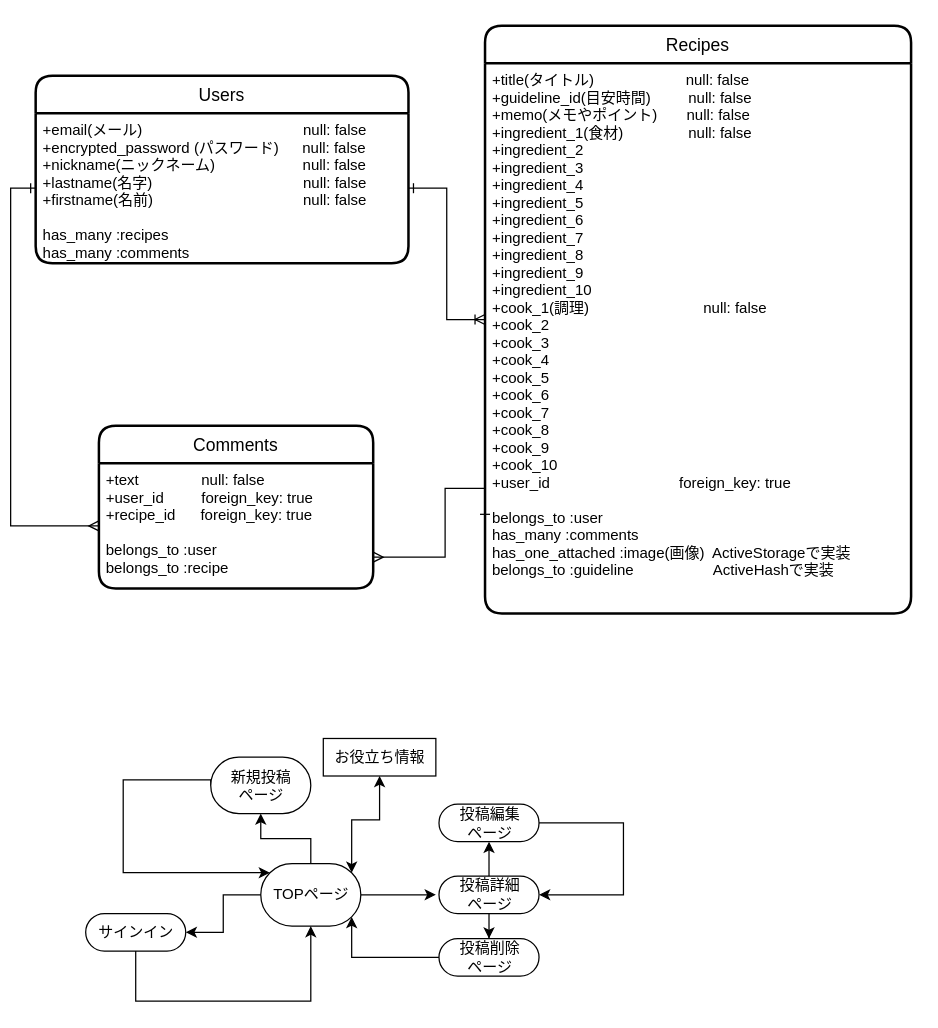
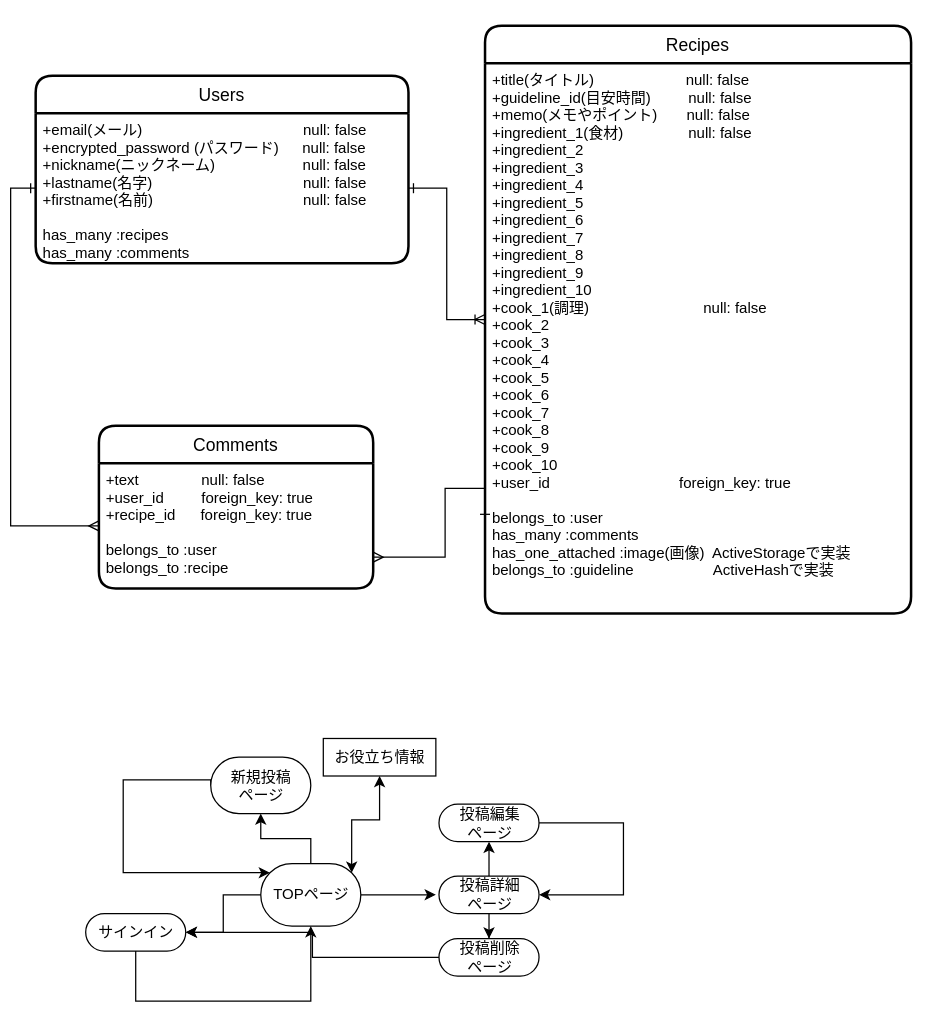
(351, 942) -> (301, 932)
